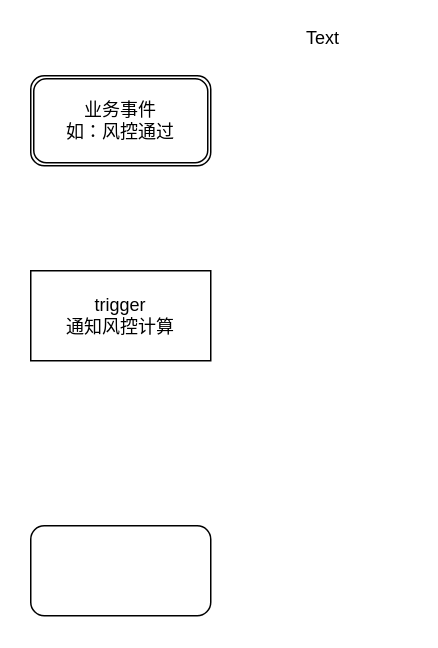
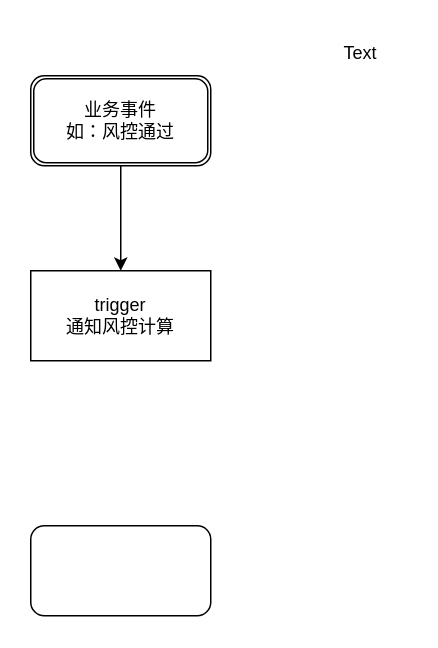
(323, 38) -> (361, 53)
none -> (121, 213)
